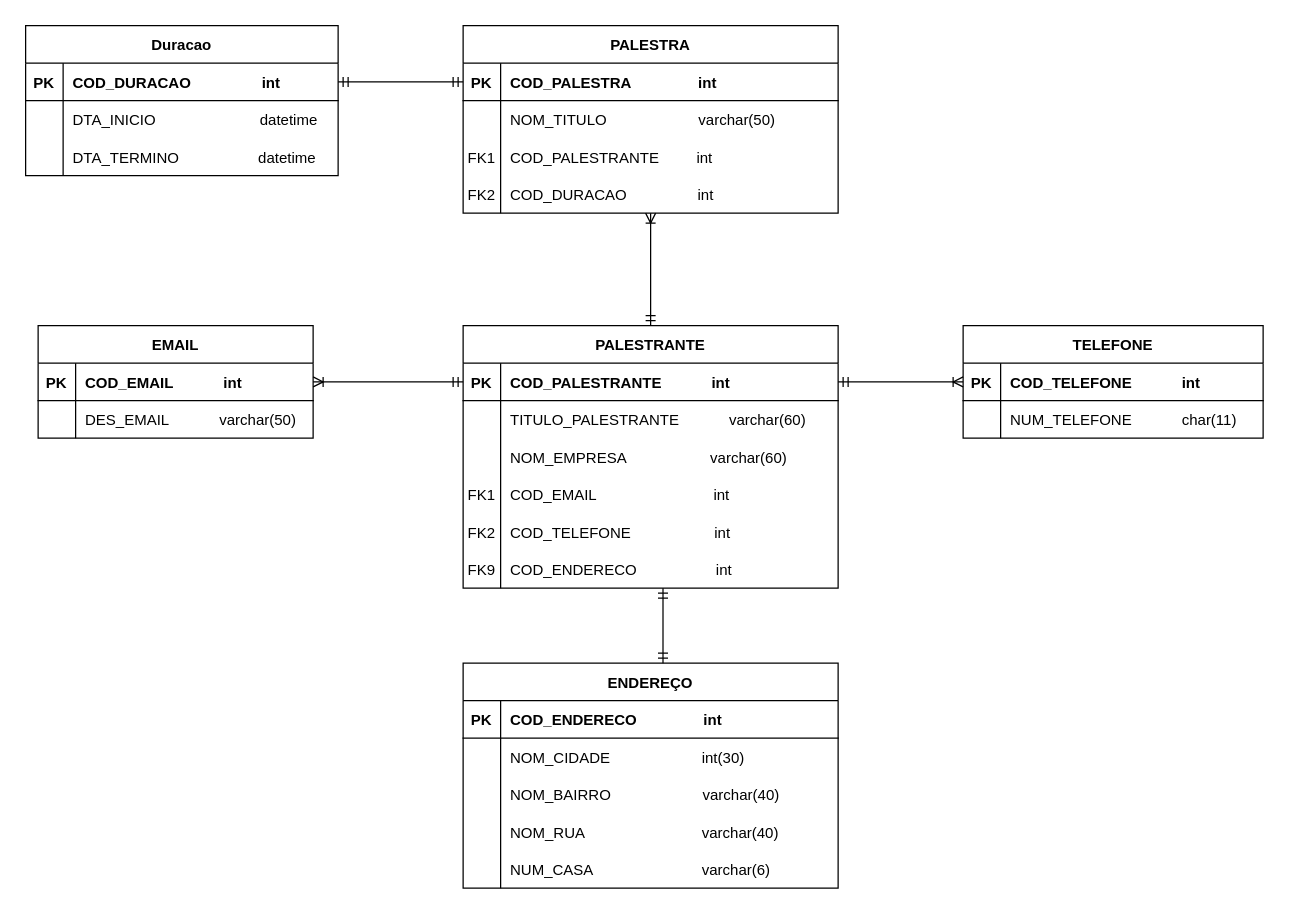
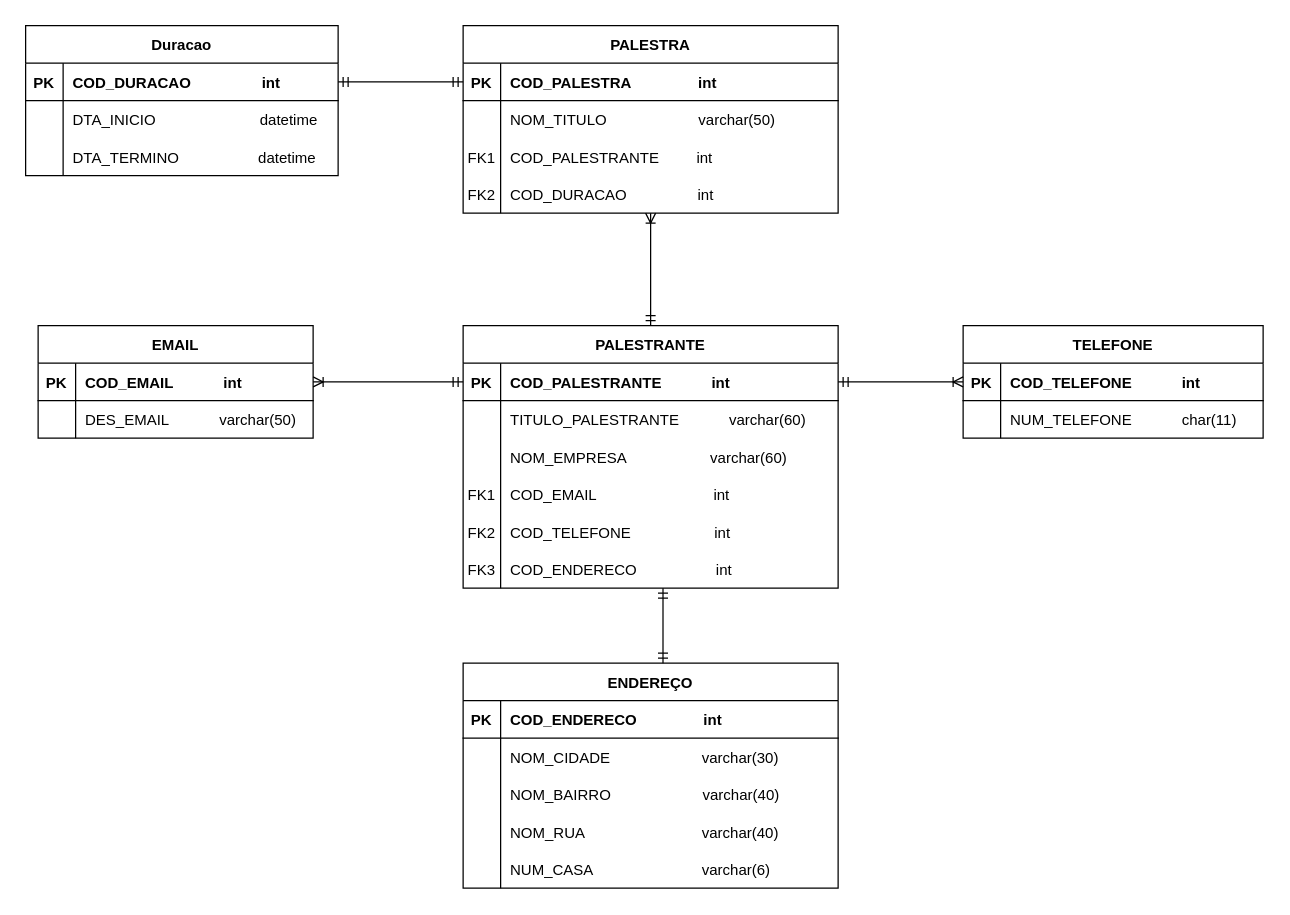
(481, 570) -> (481, 570)
(650, 758) -> (669, 758)
